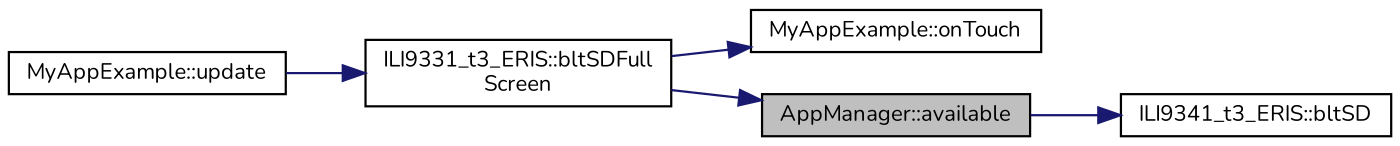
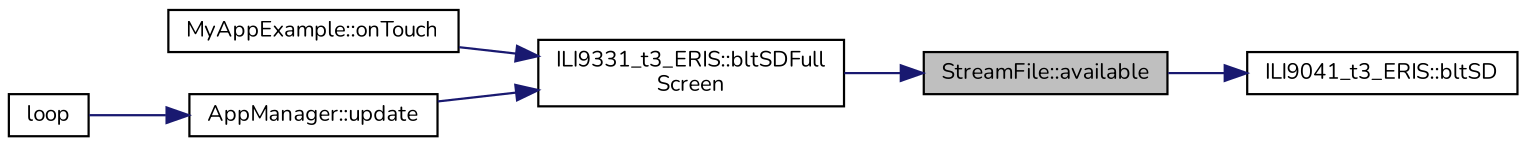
(700, 53) -> (488, 50)
(147, 73) -> (313, 115)
none -> (49, 115)
(896, 115) -> (1046, 73)
(1256, 115) -> (1382, 73)
